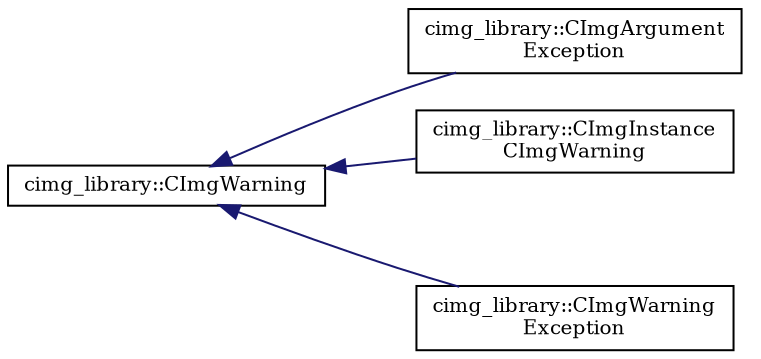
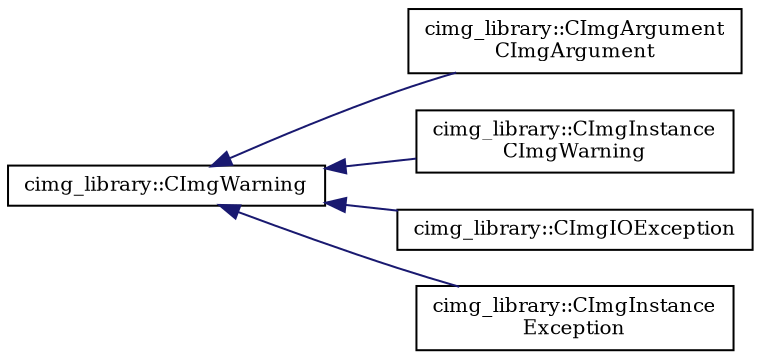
(575, 41) -> (575, 41)
none -> (575, 230)
(575, 318) -> (575, 318)
